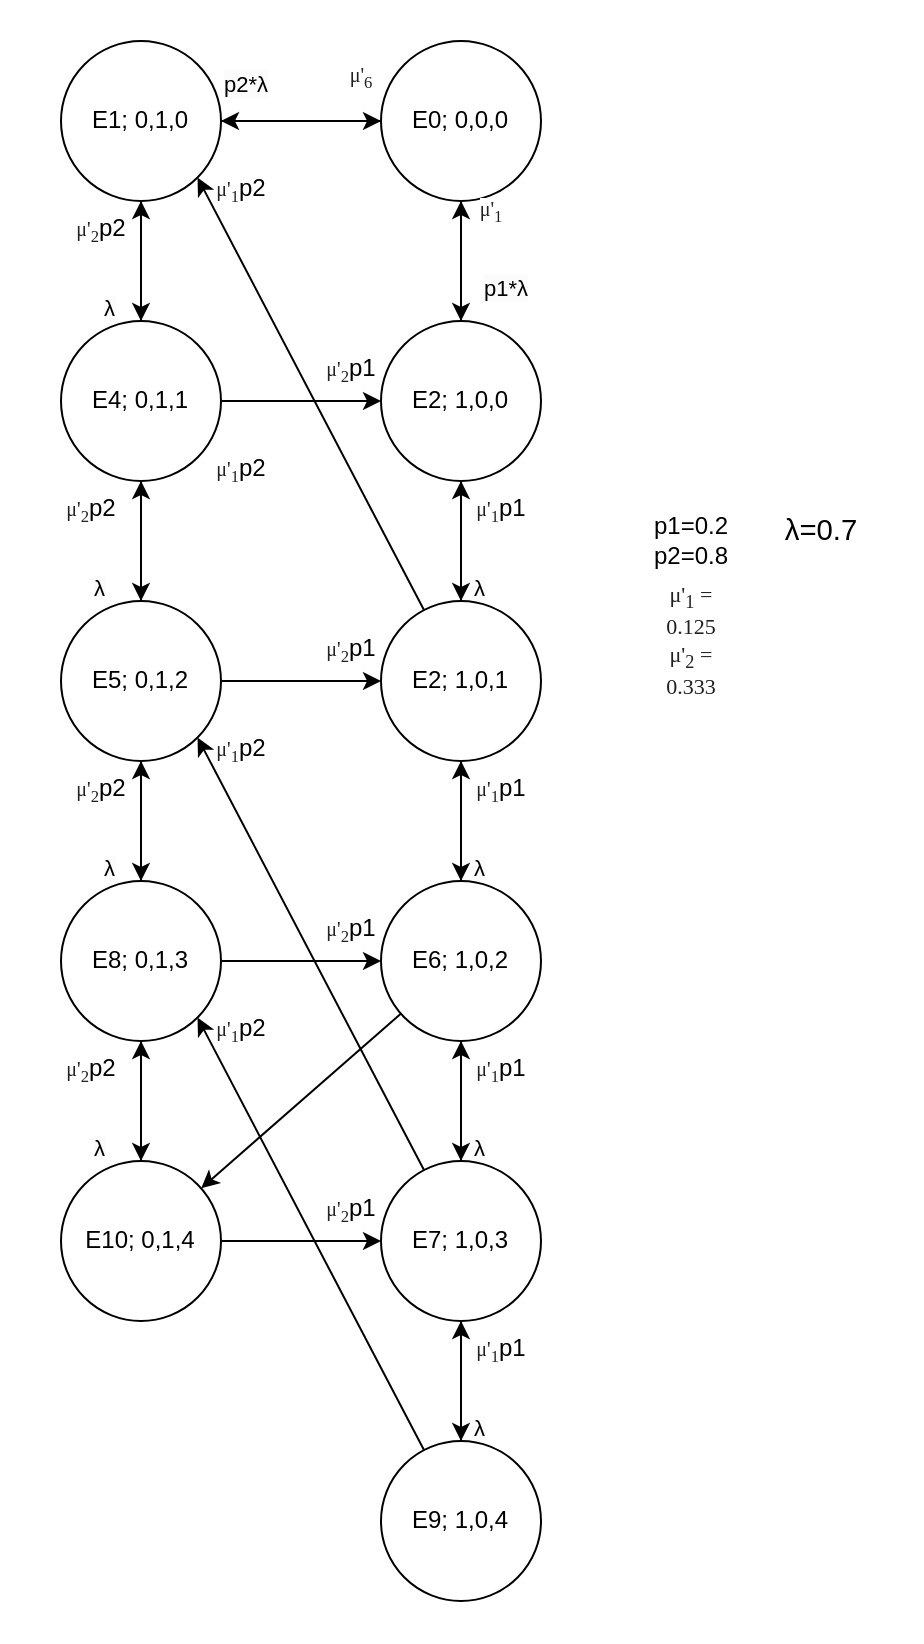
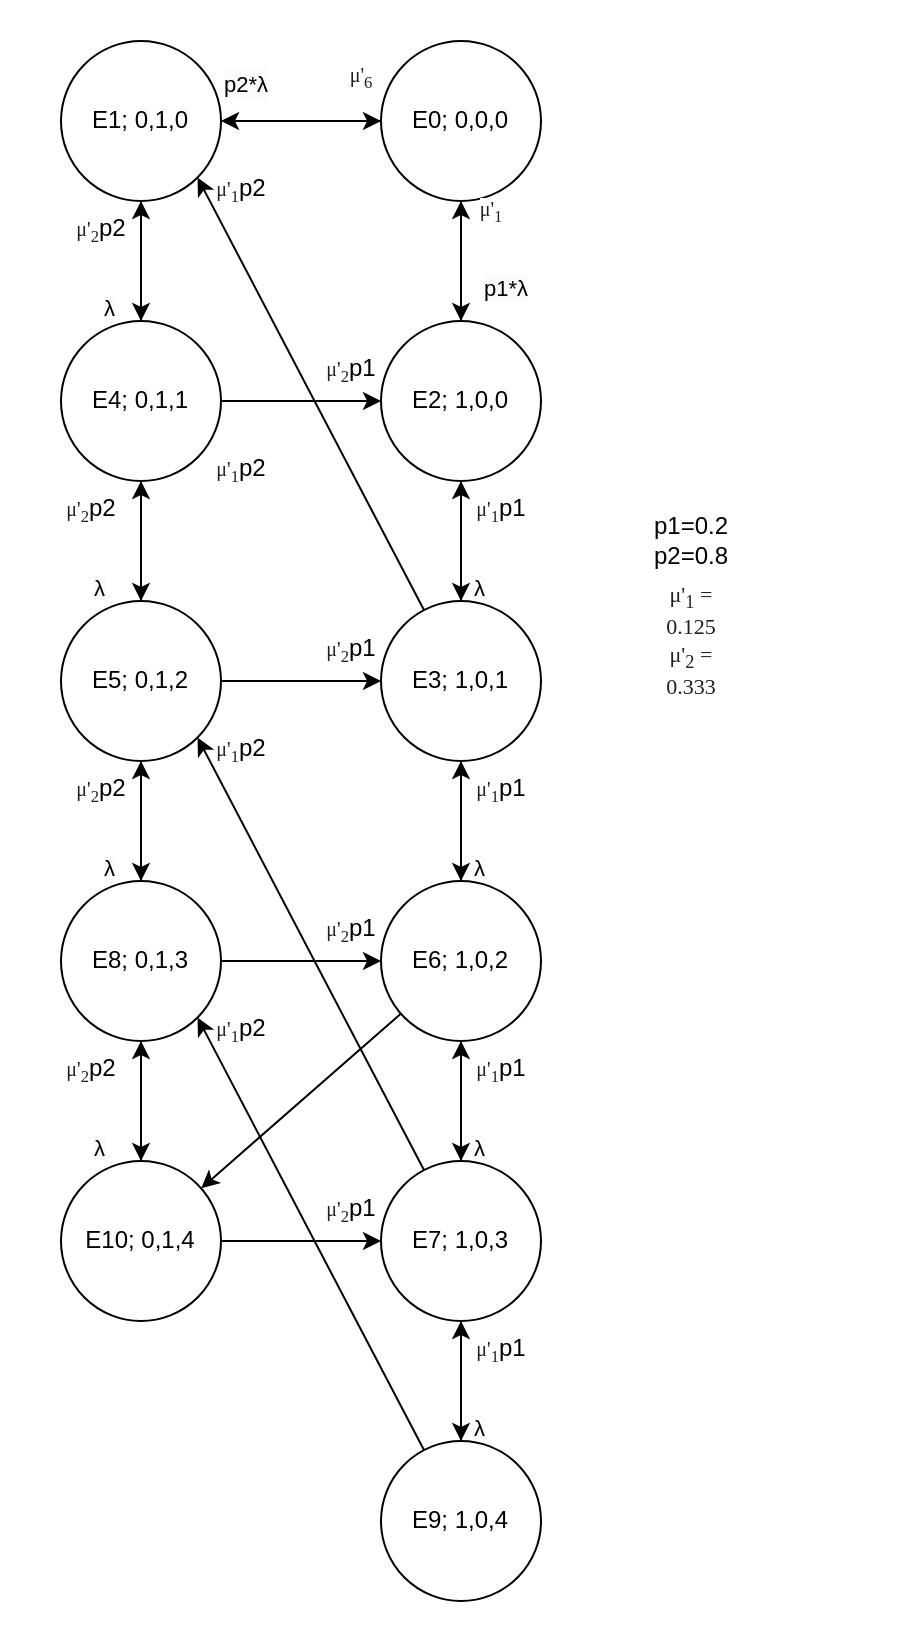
(821, 531) -> none
(461, 681) -> (461, 681)
